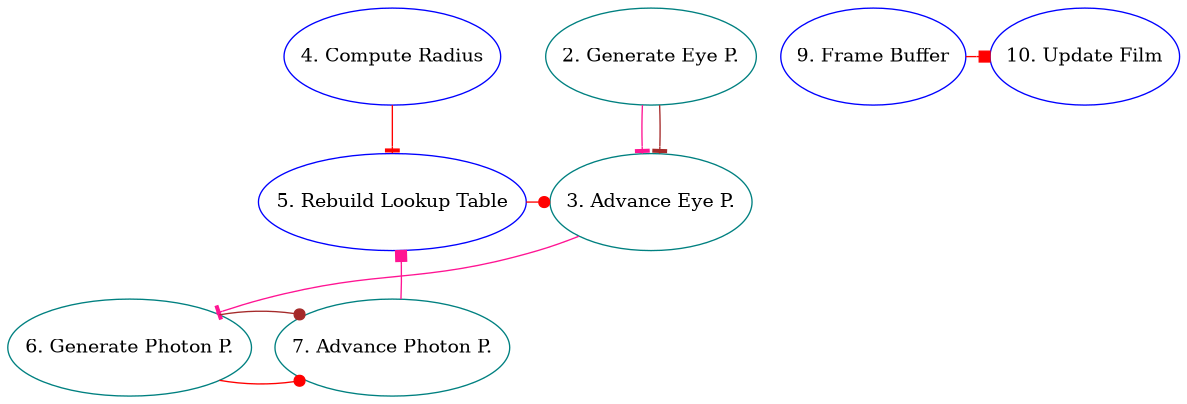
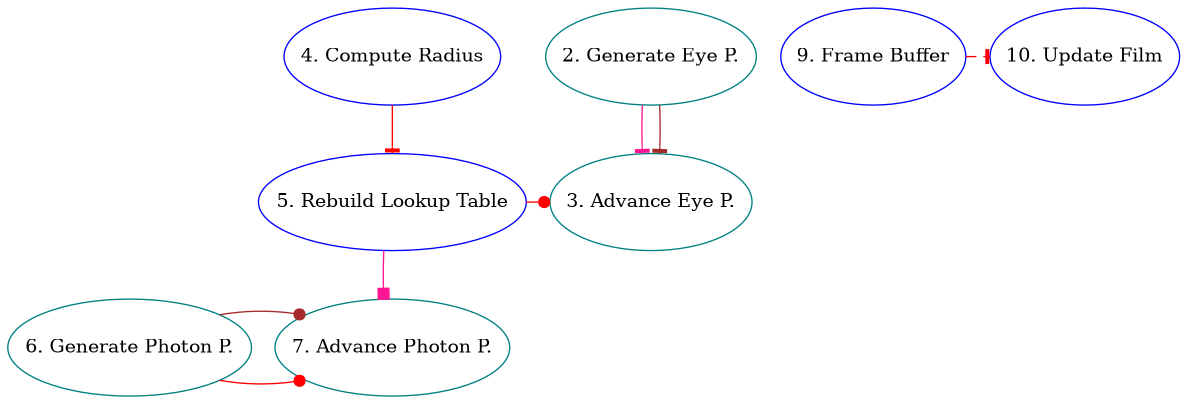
(971, 57) -> (971, 57)
(410, 275) -> none
(401, 284) -> (383, 268)
